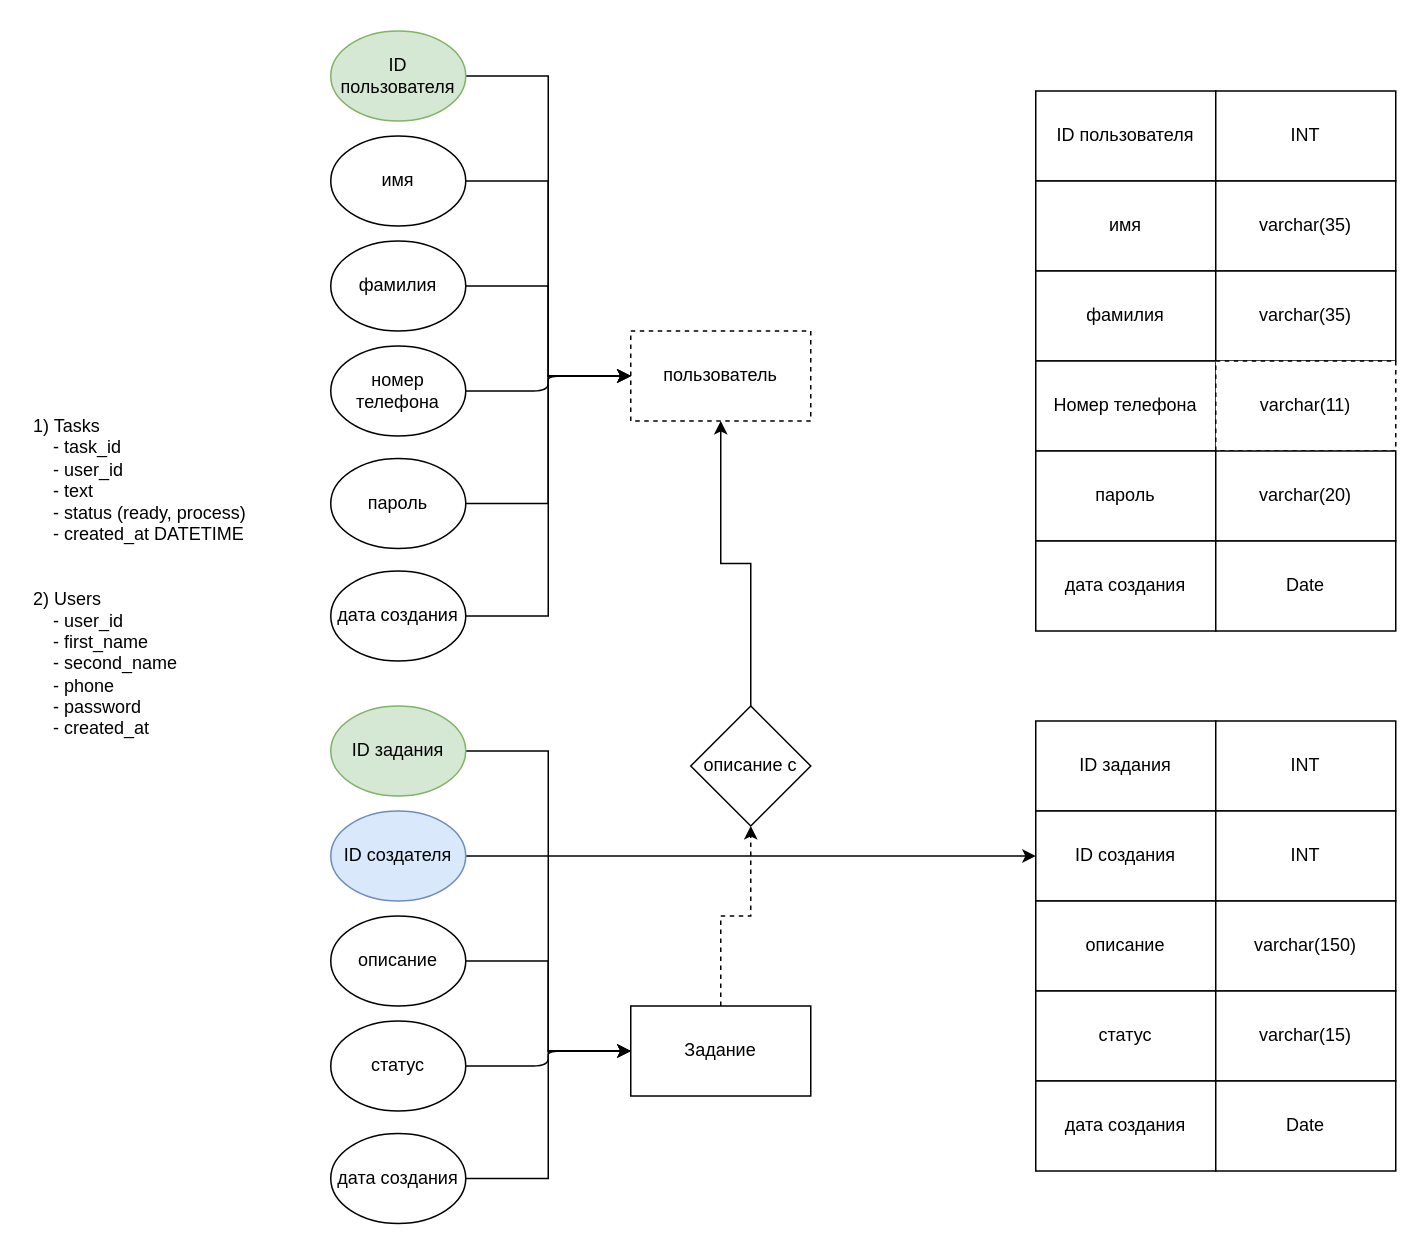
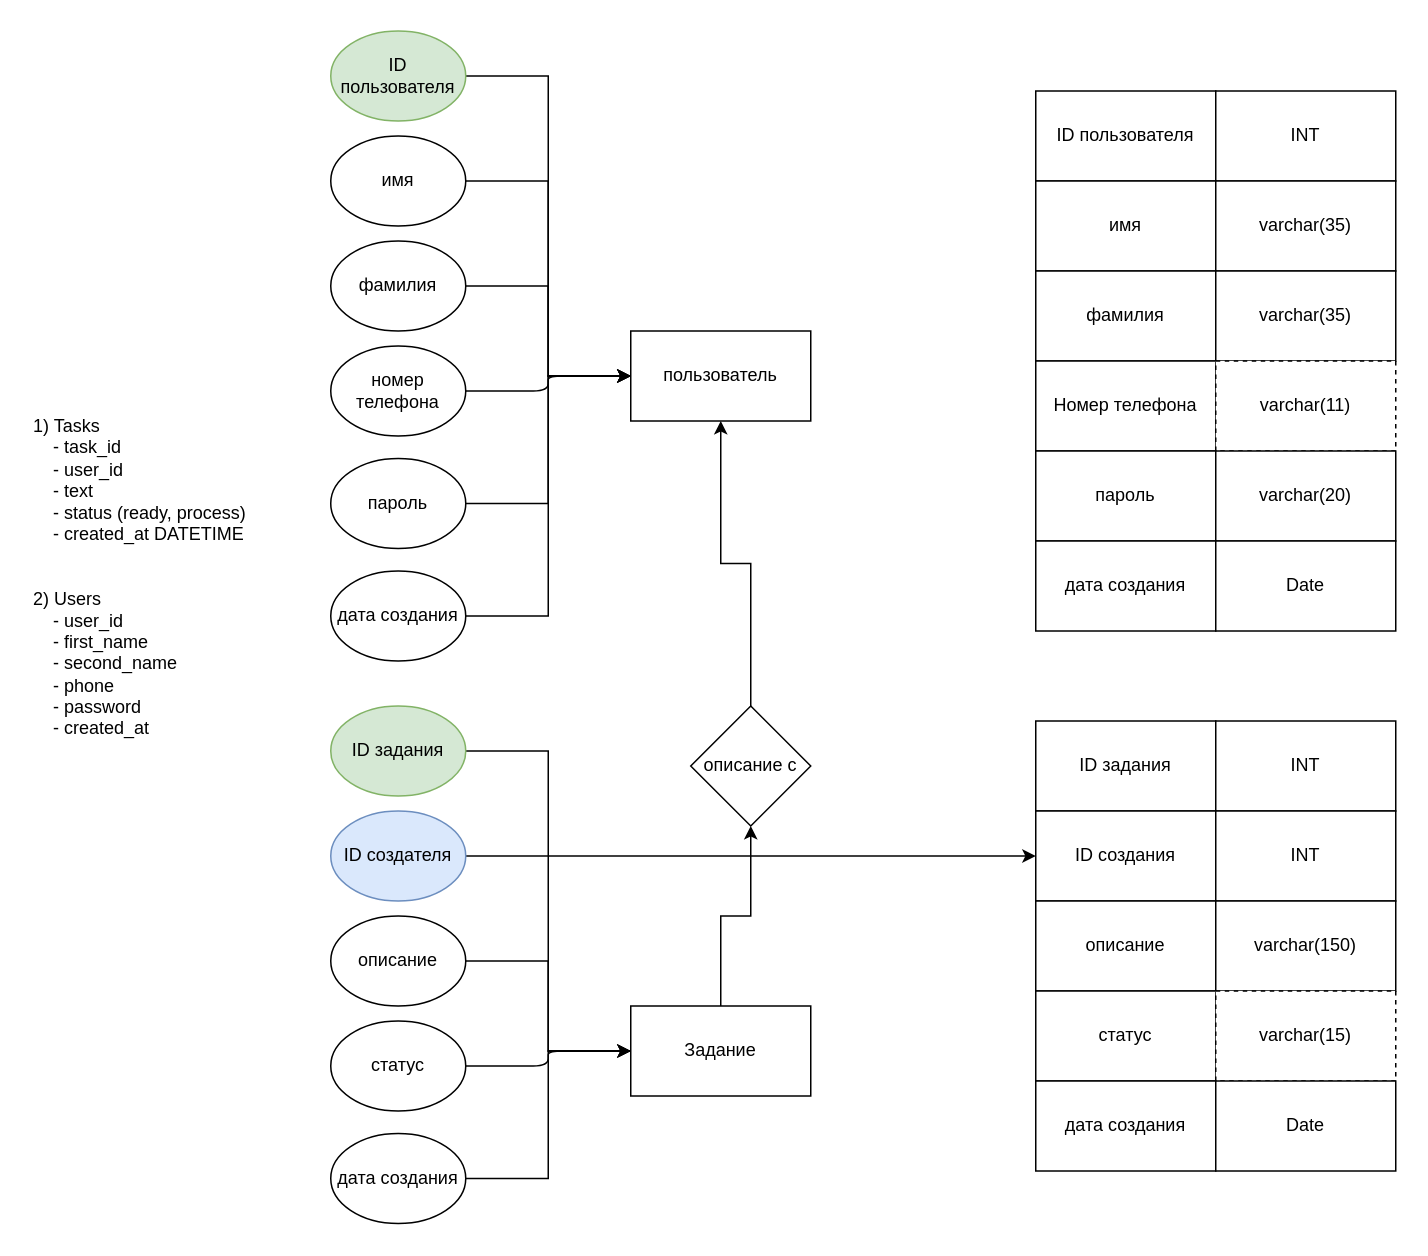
(721, 376) -> (721, 376)
(732, 916) -> (732, 916)
(1306, 1036) -> (1306, 1036)
